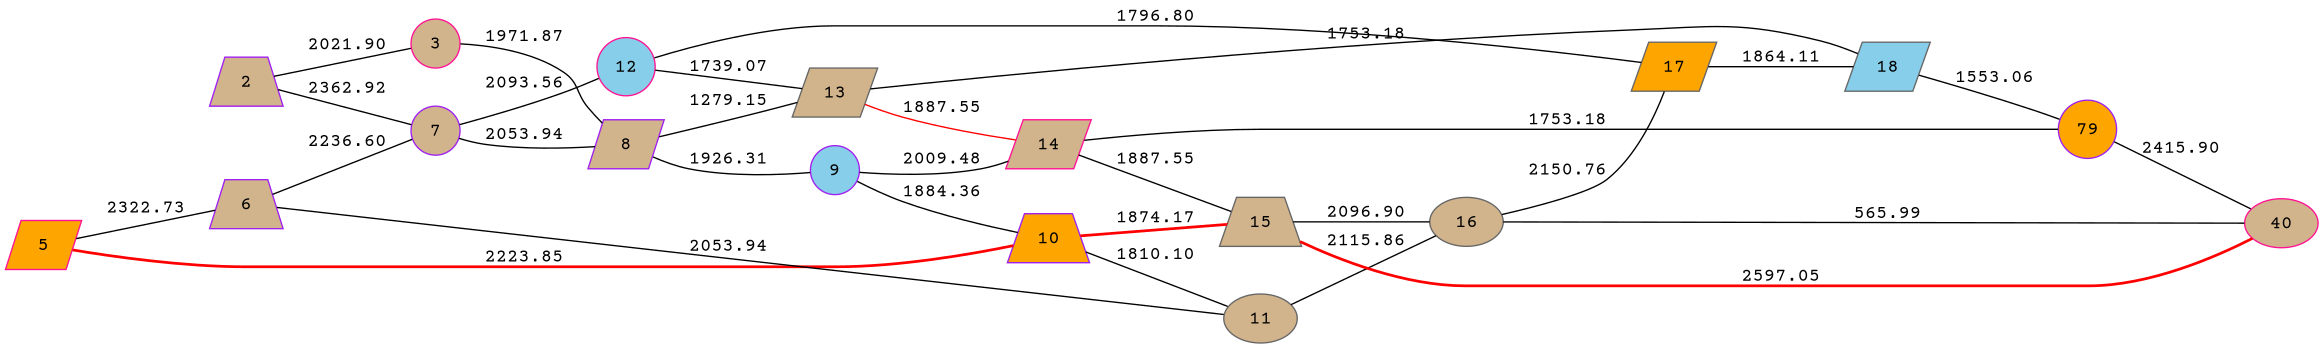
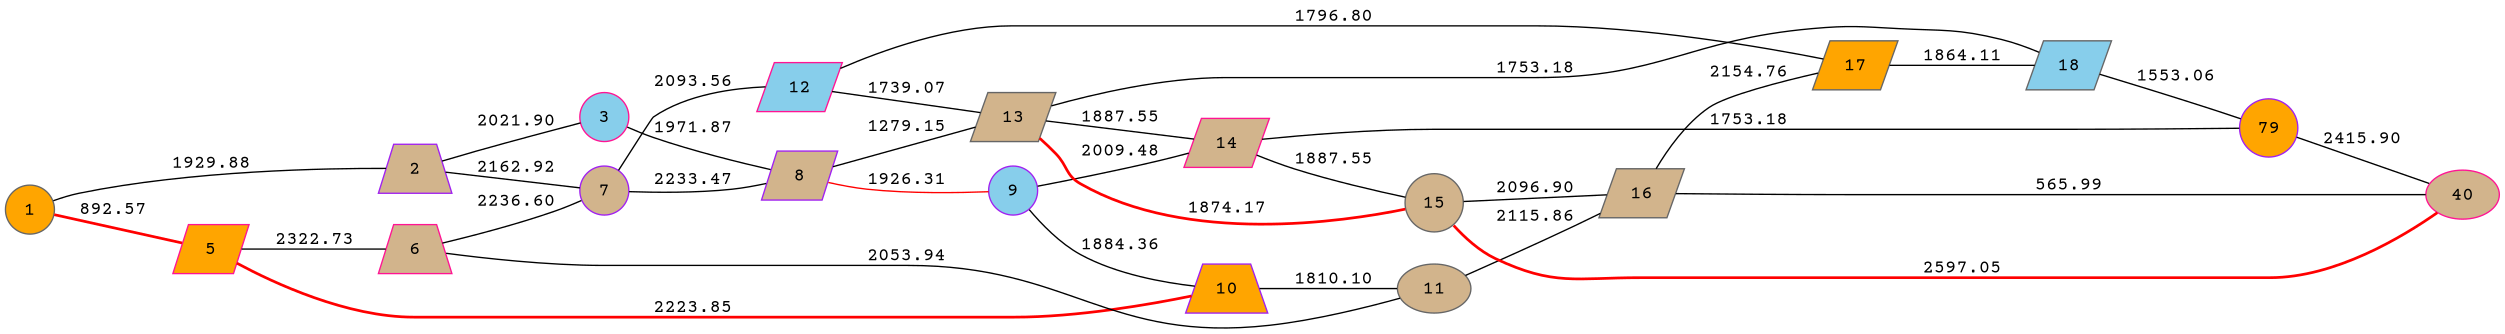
(436, 44) -> (604, 117)
(626, 67) -> (800, 87)
(347, 88) -> (516, 167)
(939, 126) -> (1120, 130)
(524, 134) -> (693, 179)
(1567, 169) -> (1748, 71)
(731, 174) -> (908, 192)
(246, 204) -> (415, 249)
none -> (30, 210)
(1261, 222) -> (1434, 203)
(1466, 222) -> (1642, 193)
(1154, 230) -> (1209, 221)
